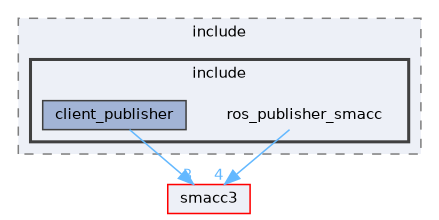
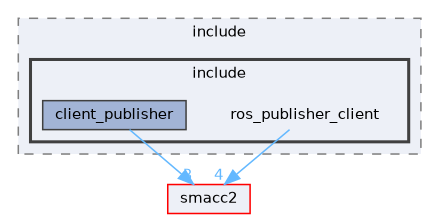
(305, 115) -> (305, 115)
(209, 199) -> (209, 199)
